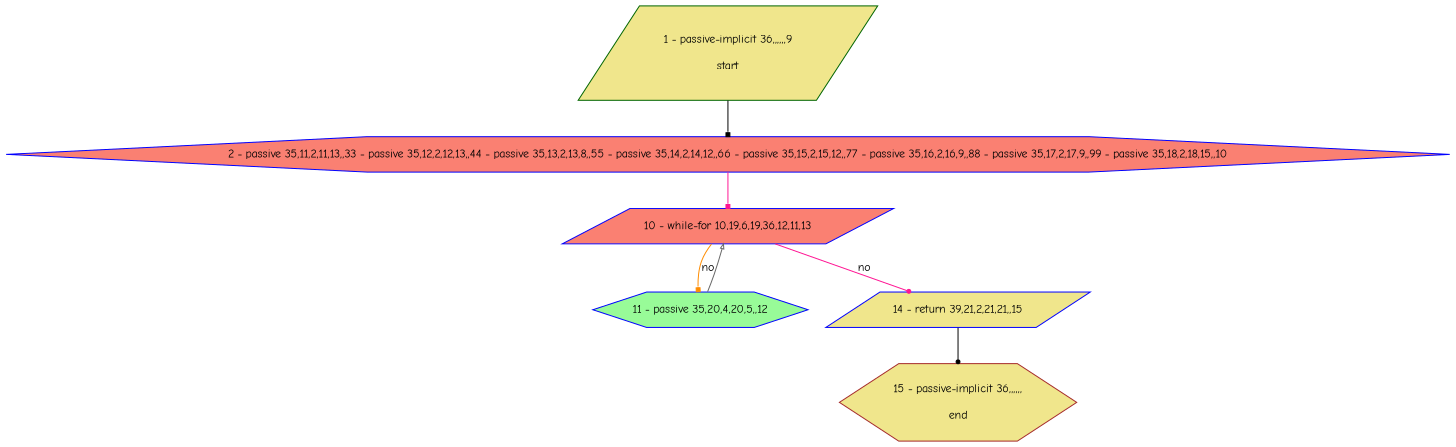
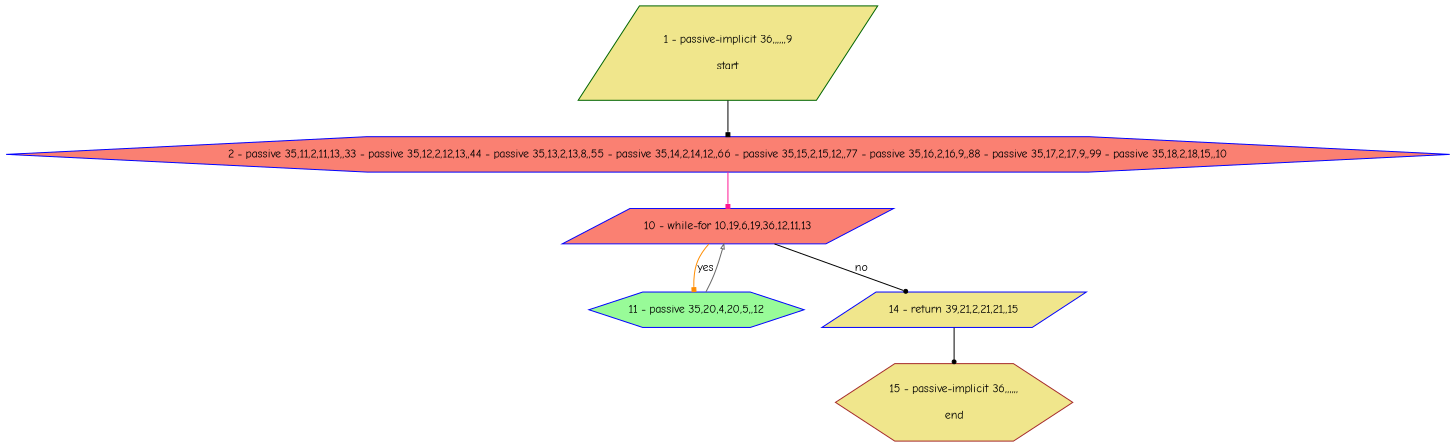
(841, 267) -> (839, 267)
(708, 268) -> (706, 268)
